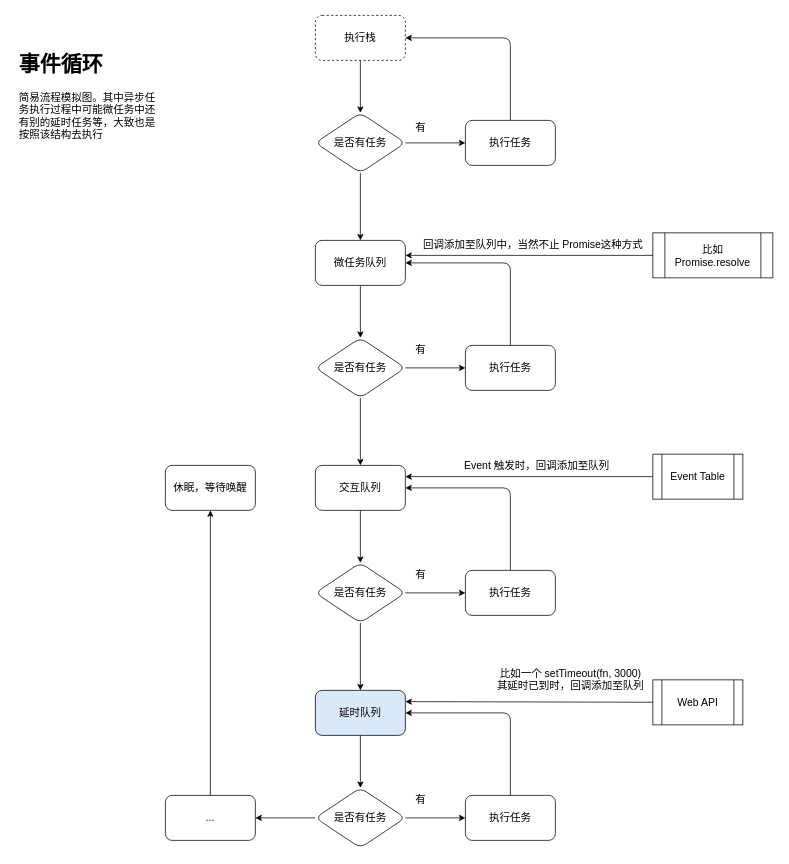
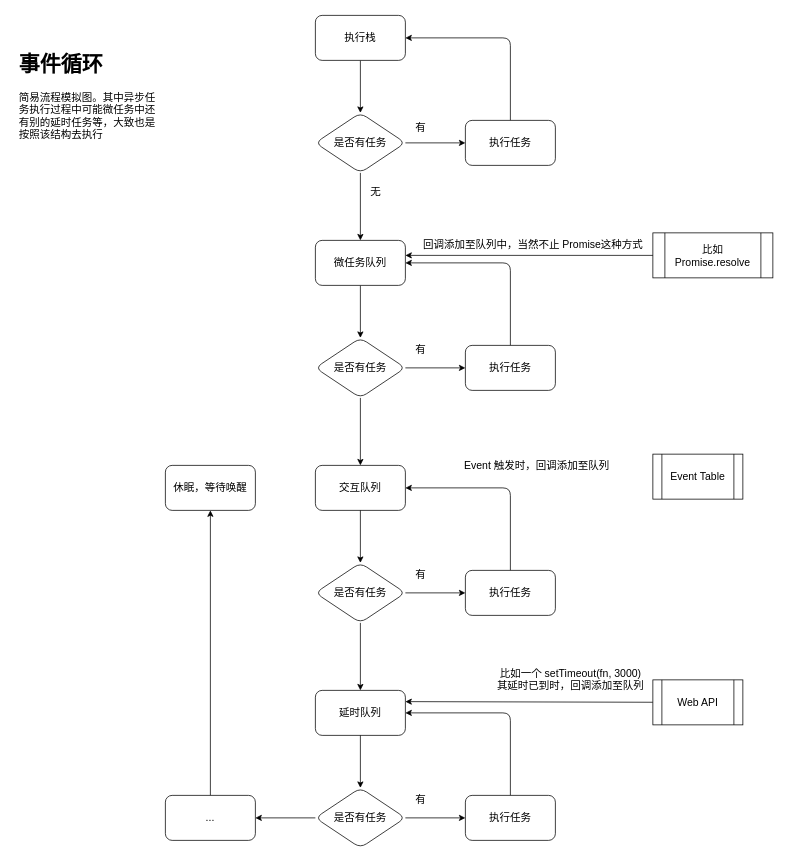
(360, 38) -> (360, 38)
none -> (375, 192)
(532, 477) -> none
(360, 713) -> (360, 713)
